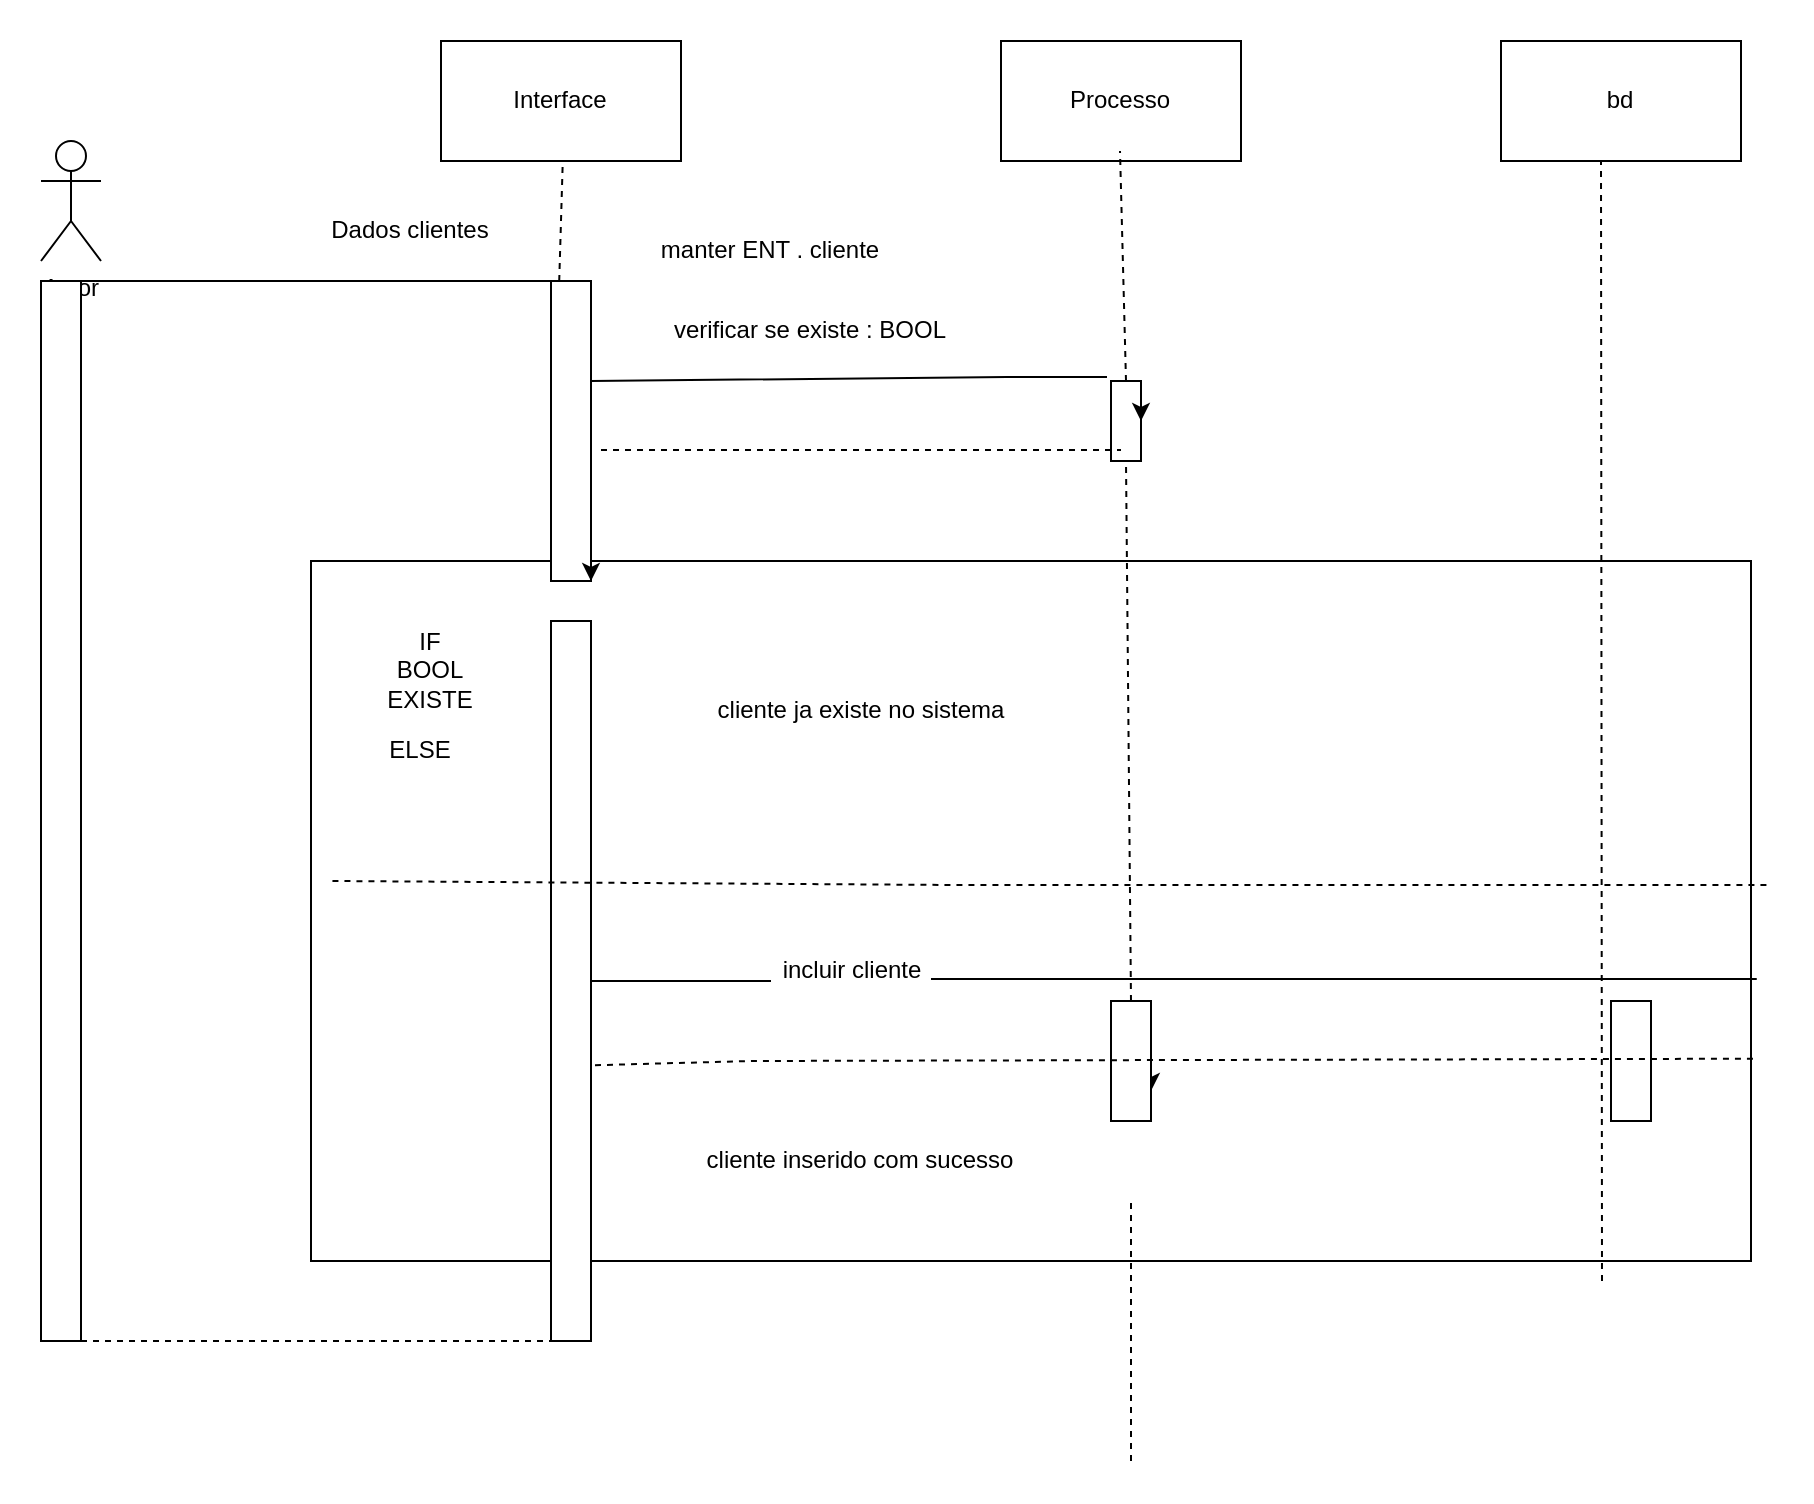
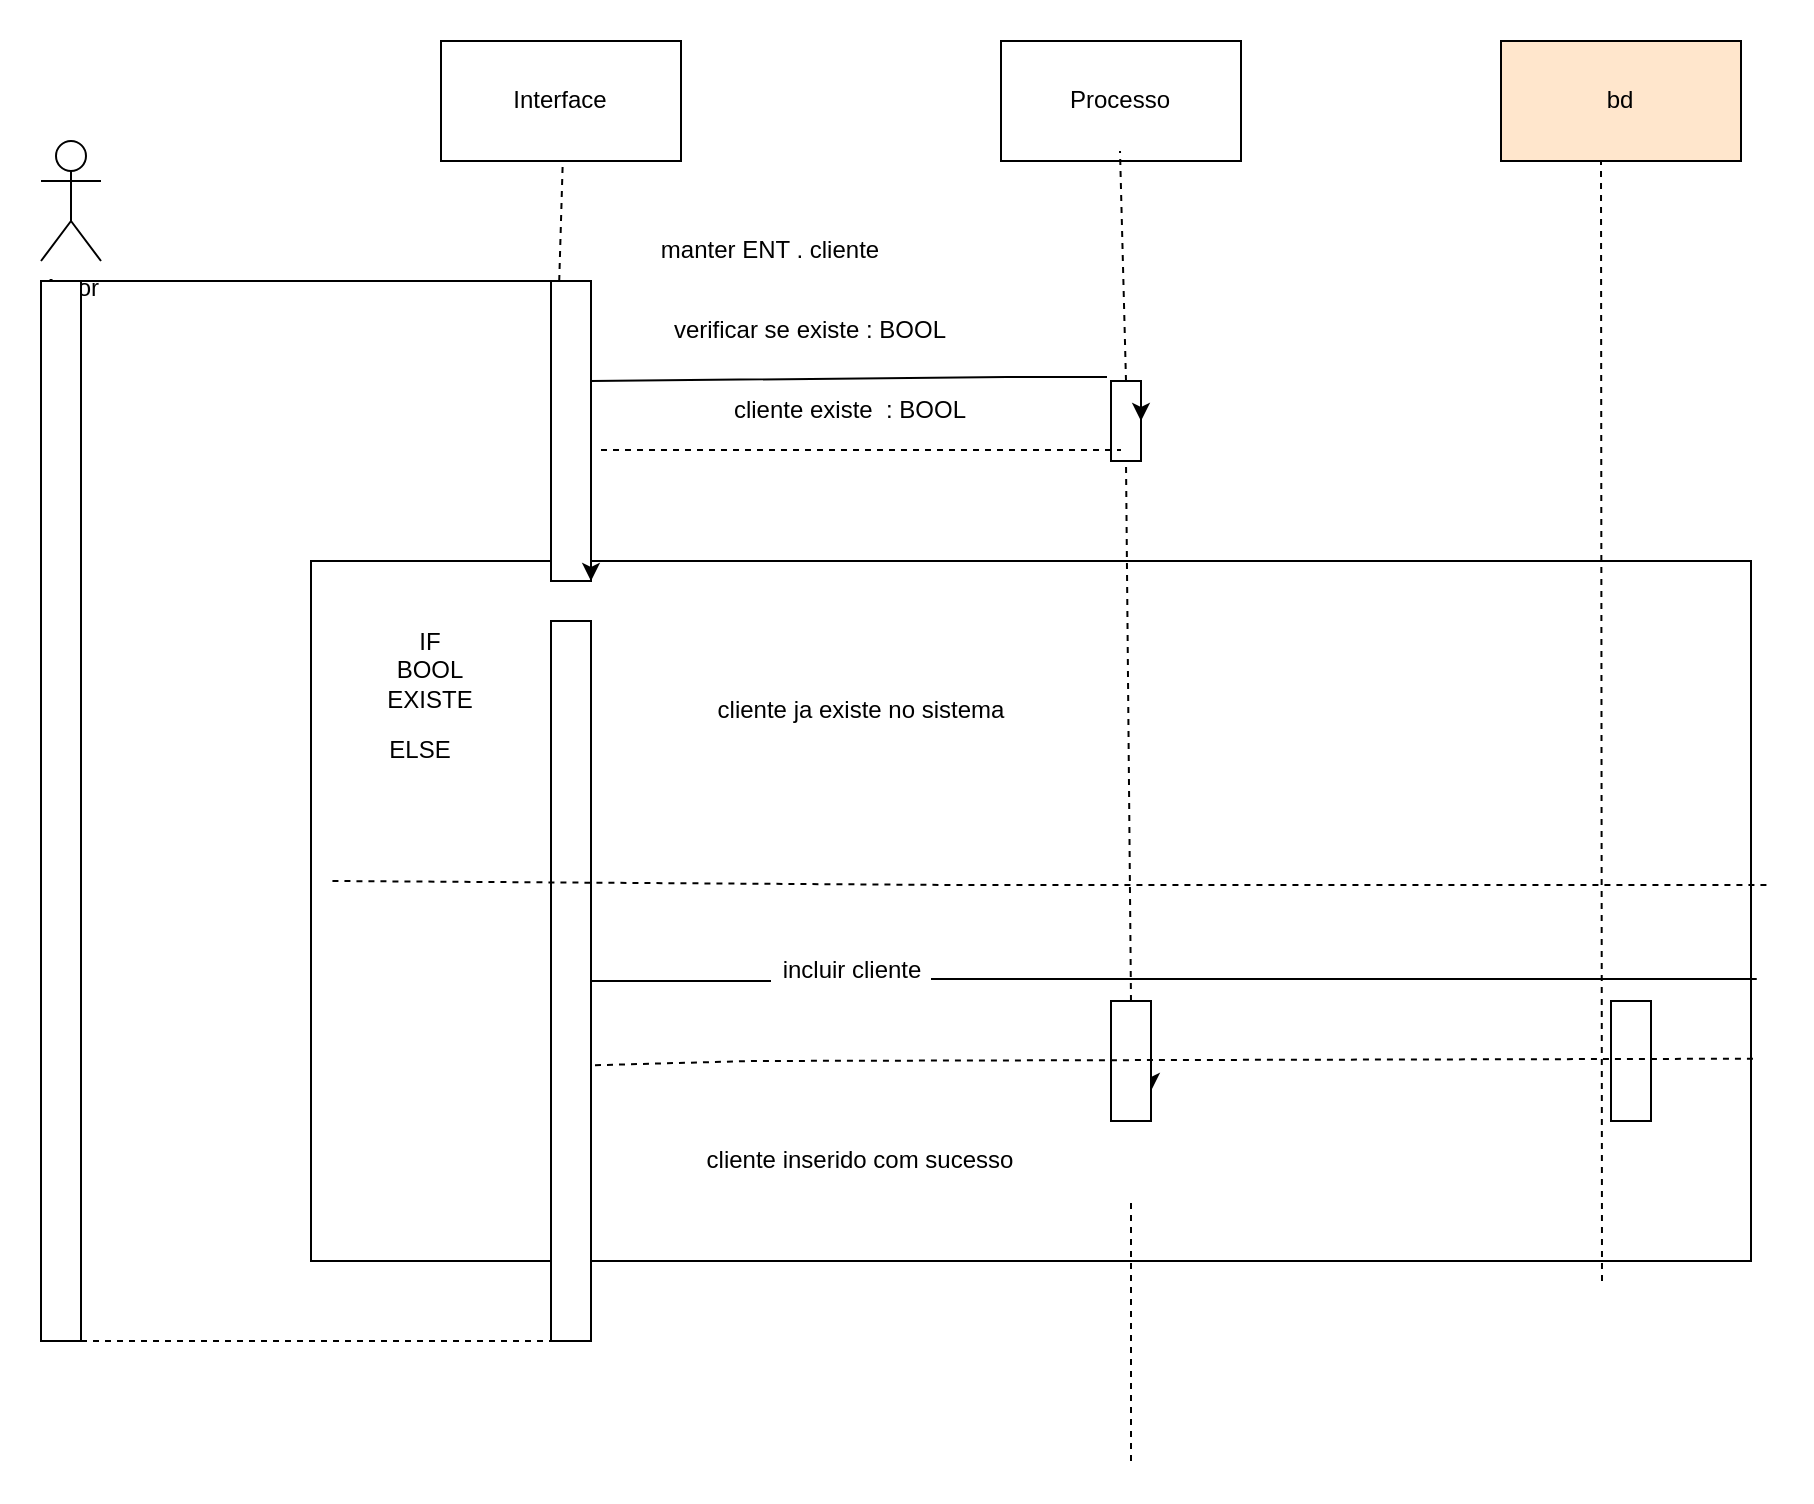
(1621, 101) -> (1621, 101)
(411, 231) -> none
none -> (851, 411)
